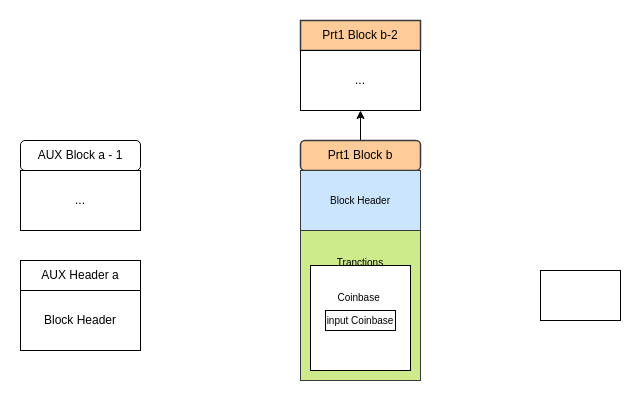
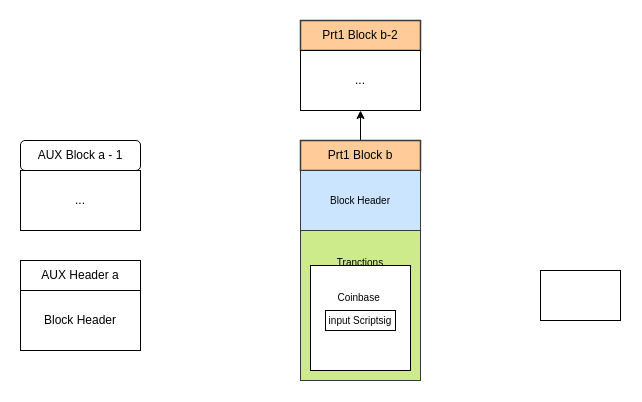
(361, 156) -> (361, 156)
(361, 321) -> (361, 321)
